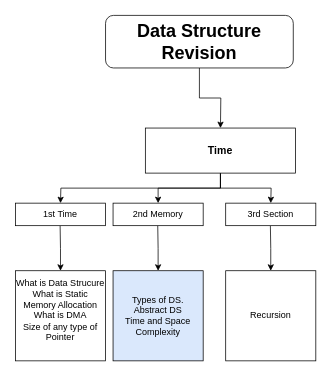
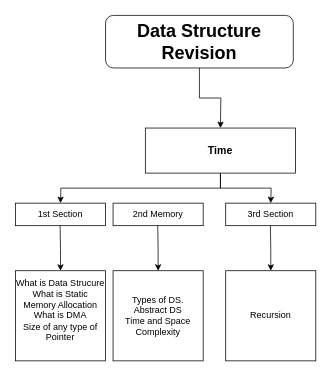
(158, 196) -> none
(60, 214) -> (60, 214)
(158, 315) -> (158, 315)
